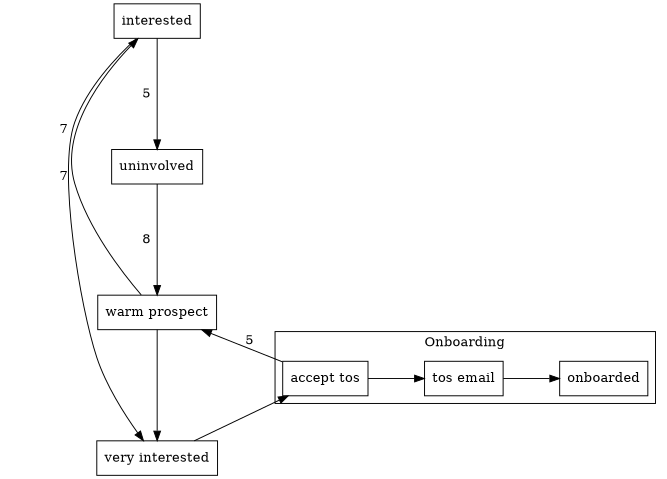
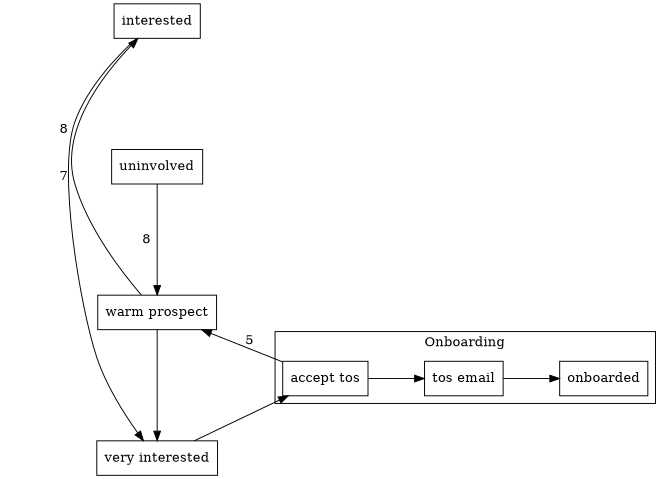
(157, 89) -> none
(64, 129) -> (64, 129)
